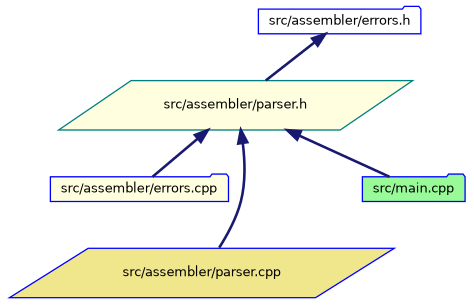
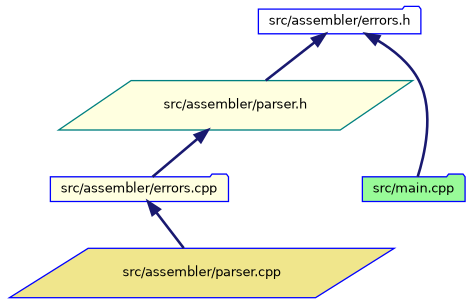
(344, 156) -> (425, 100)
(242, 198) -> (170, 230)
